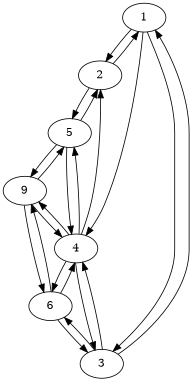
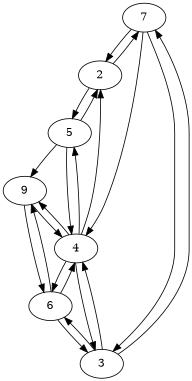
(144, 18) -> (144, 18)
(49, 167) -> none
